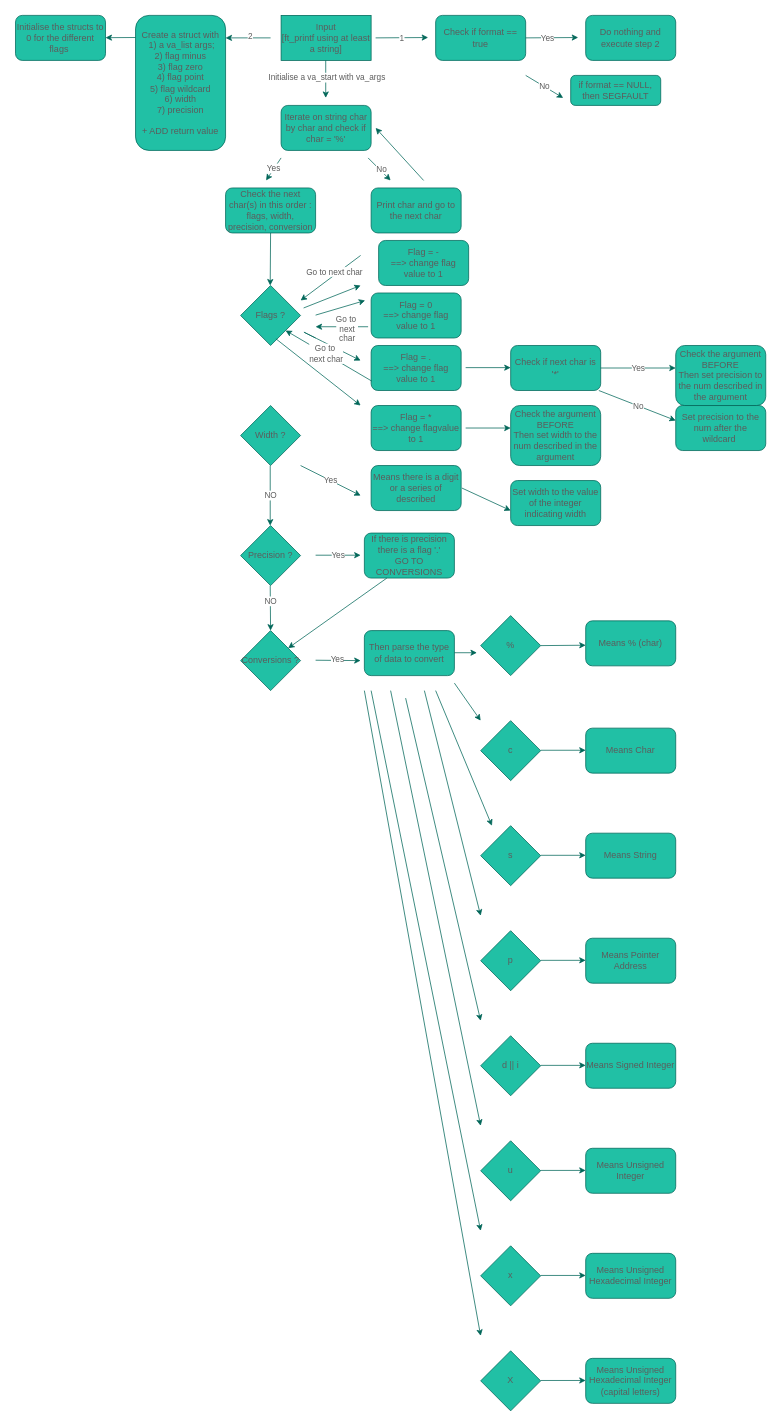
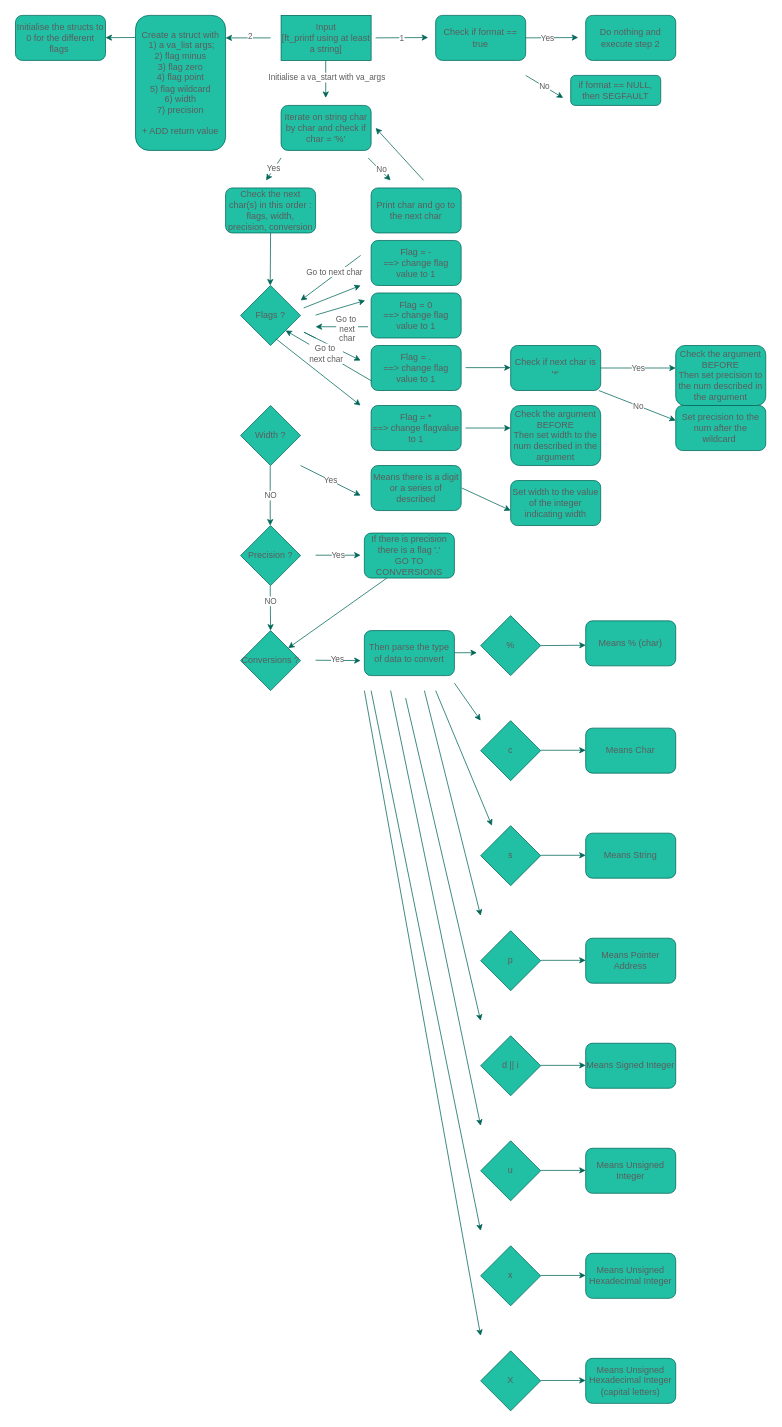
(423, 263) -> (416, 263)
